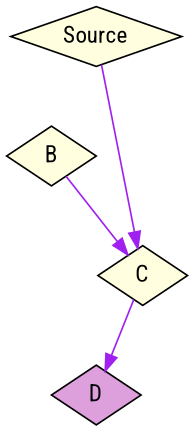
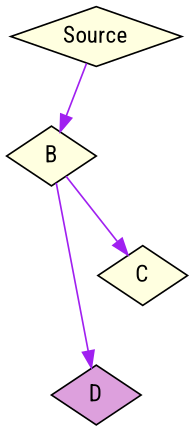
(118, 148) -> (76, 90)
(123, 327) -> (72, 267)
